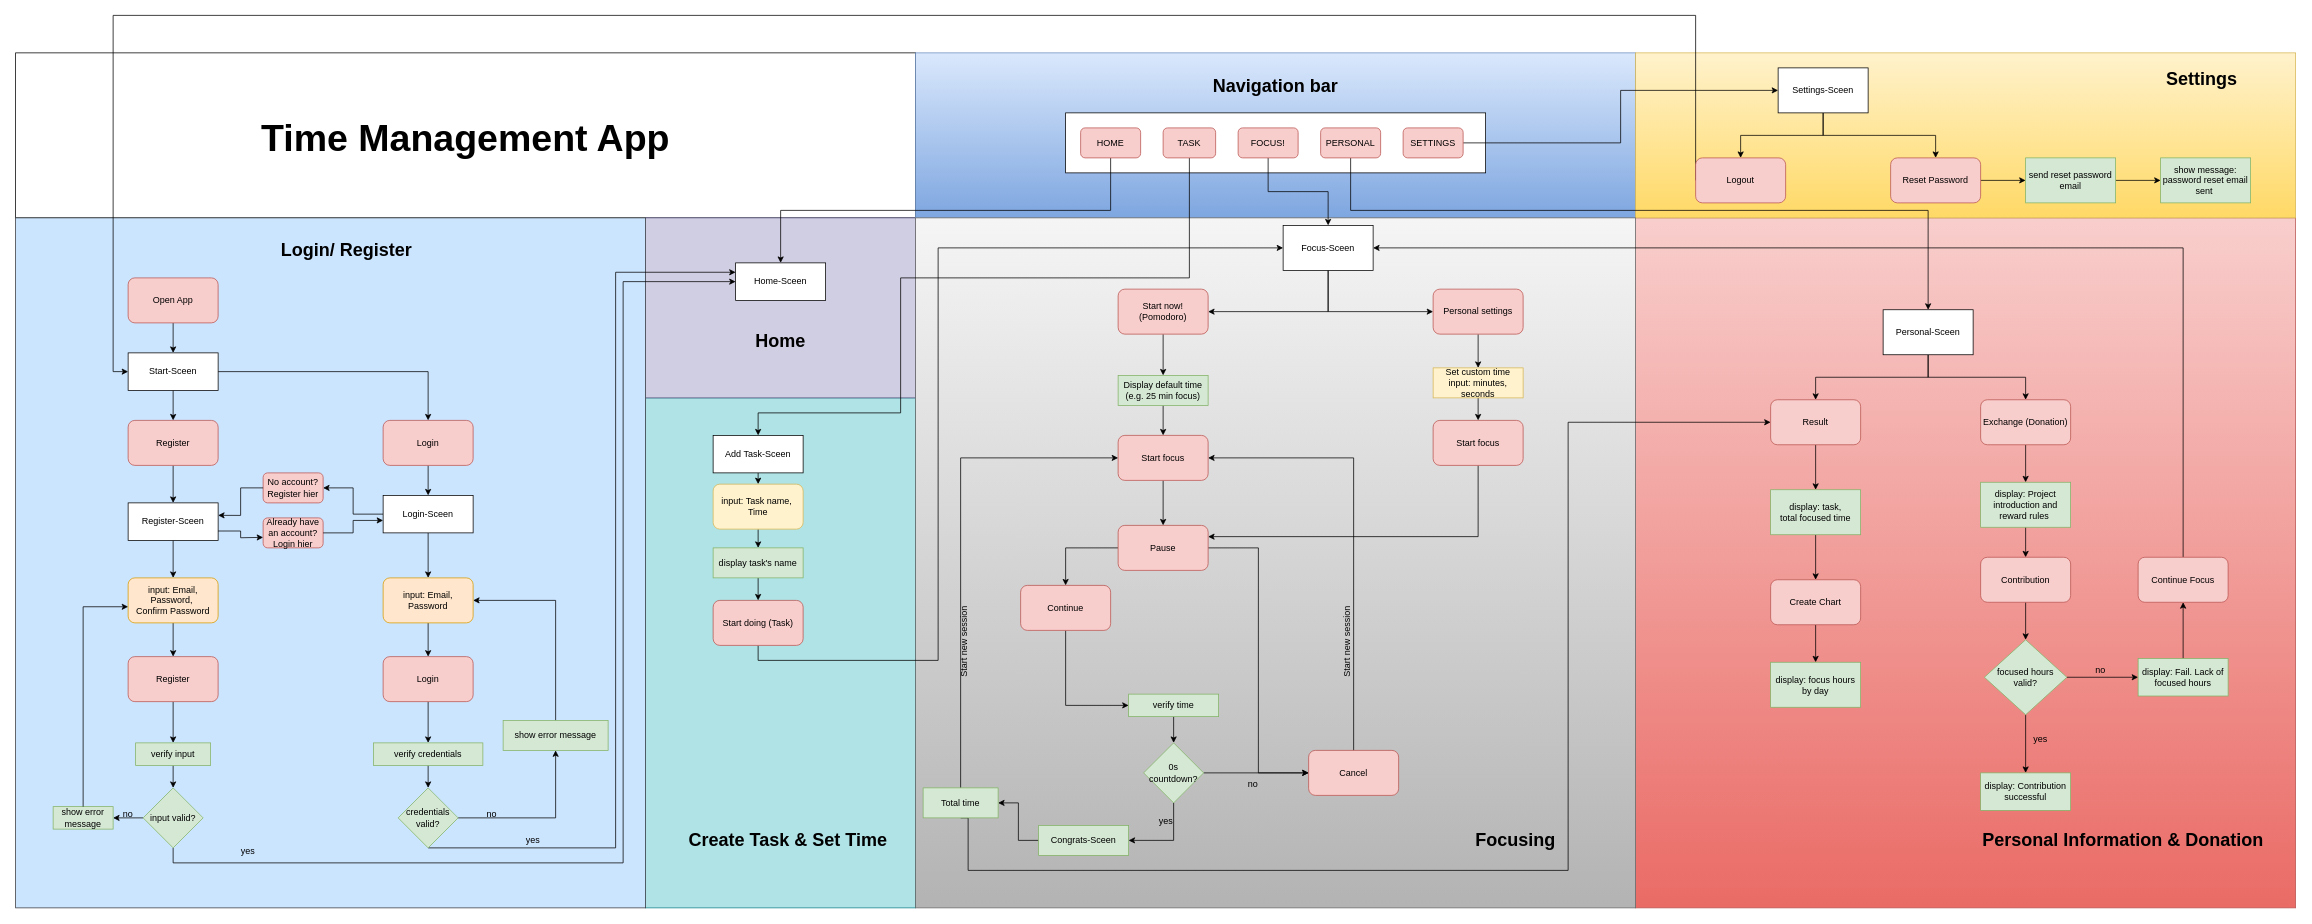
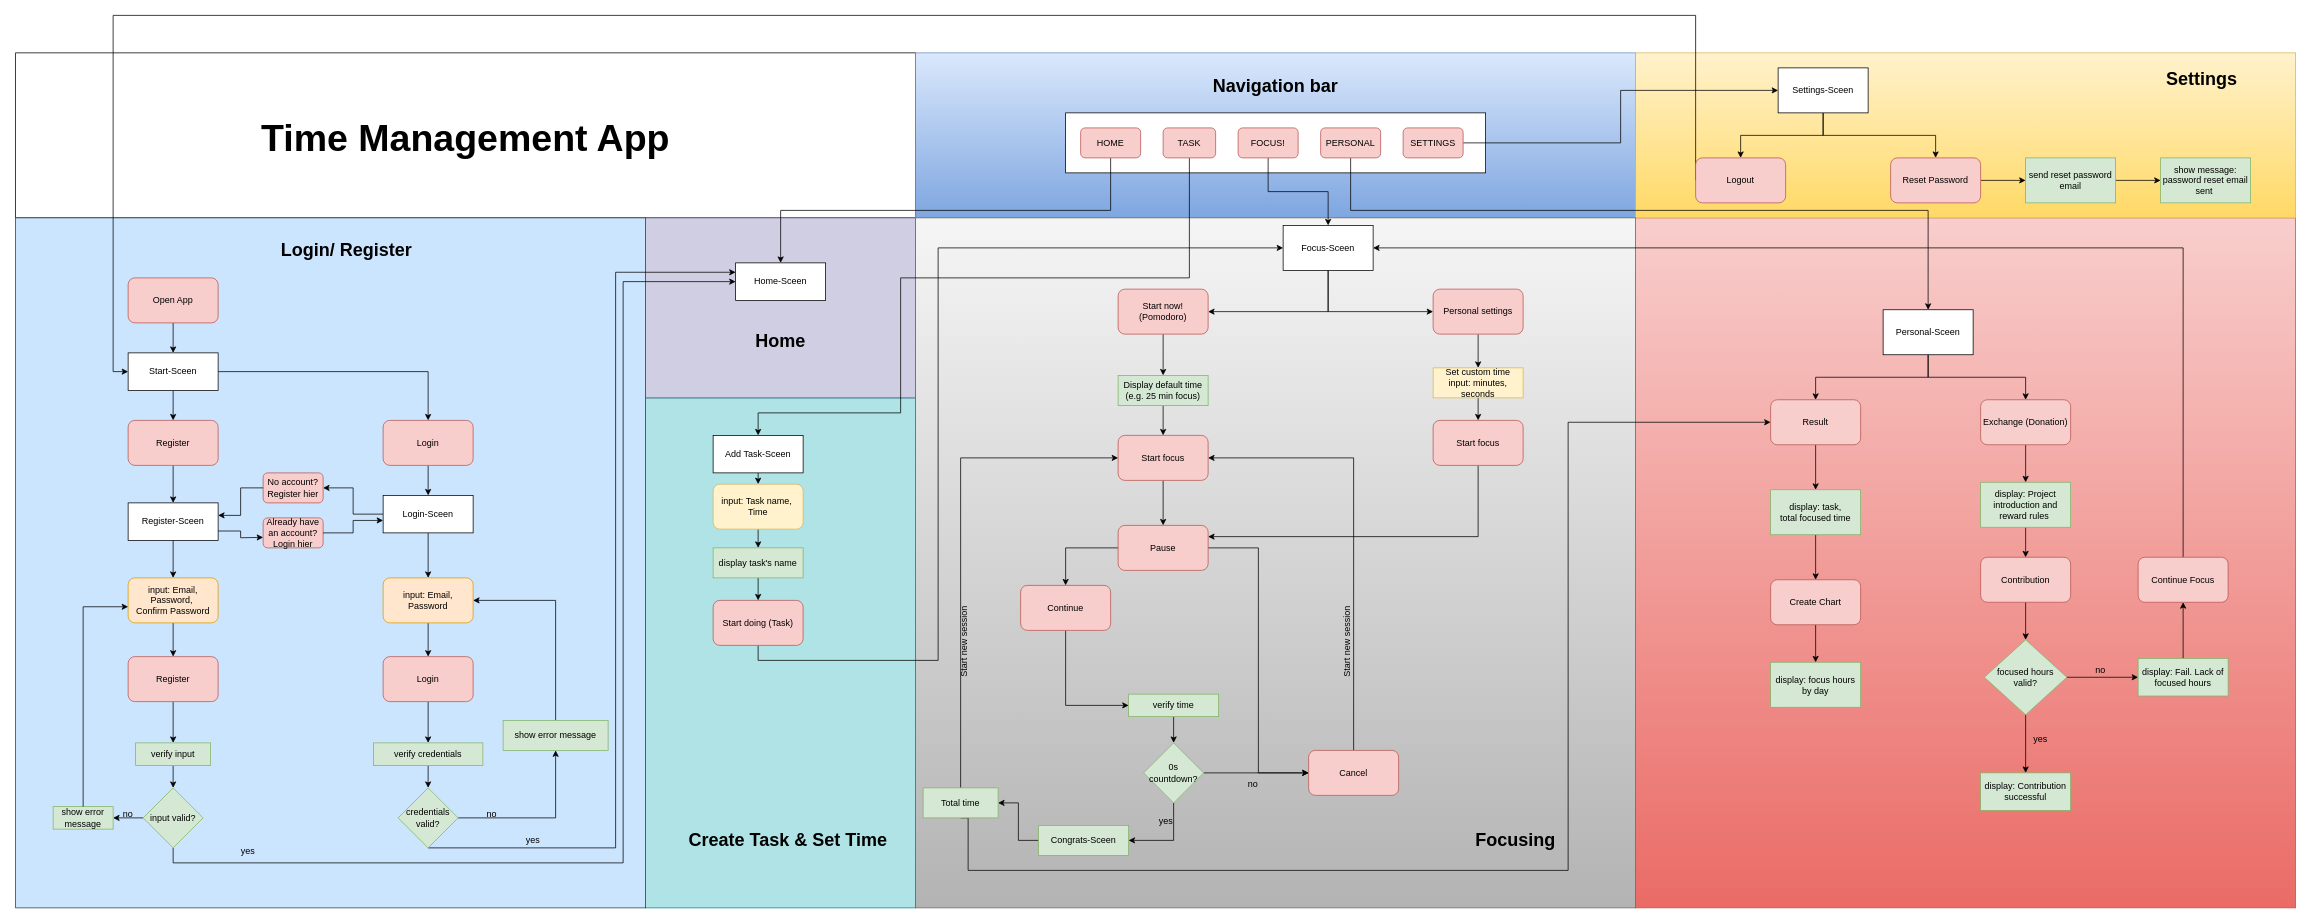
(2123, 840) -> none
